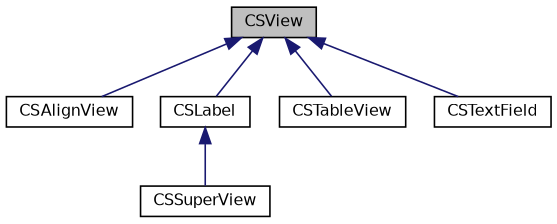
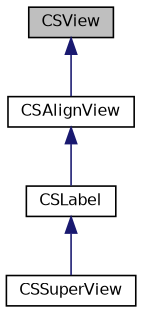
(234, 74) -> (71, 165)
(343, 112) -> none
(493, 112) -> none
